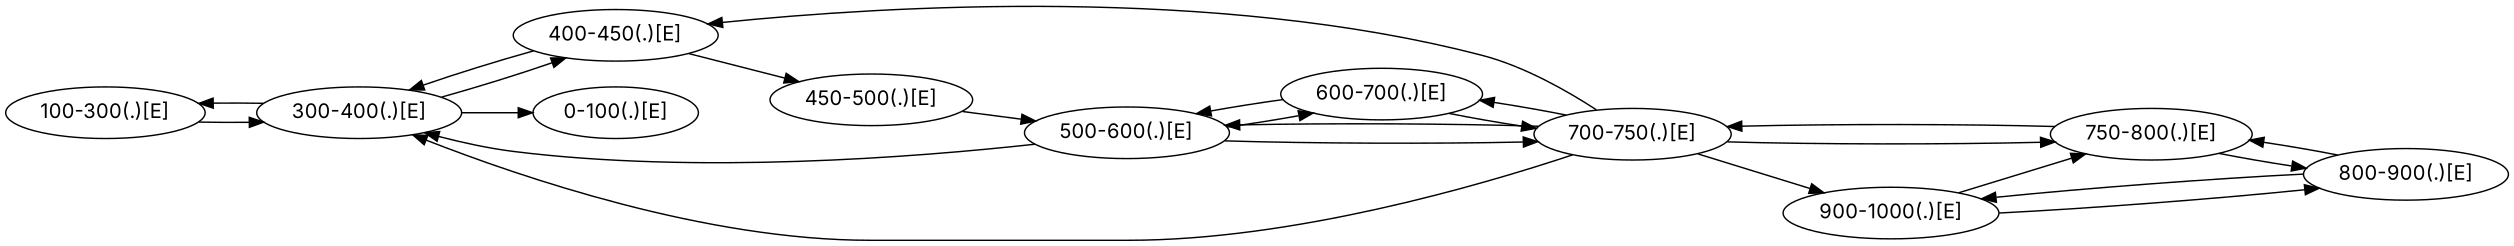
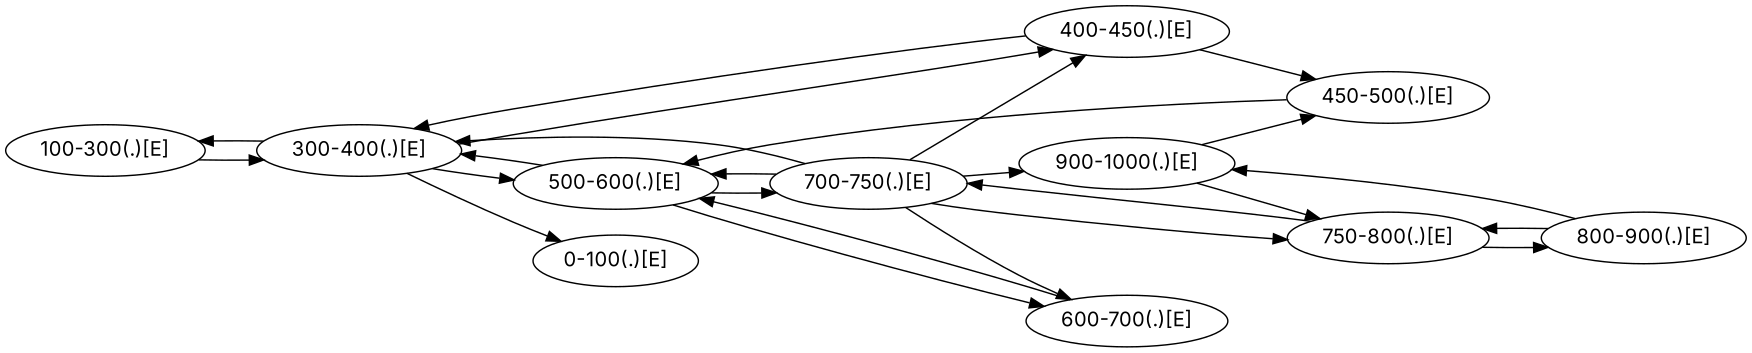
(1485, 120) -> none
none -> (466, 174)
(2152, 203) -> (1252, 132)
